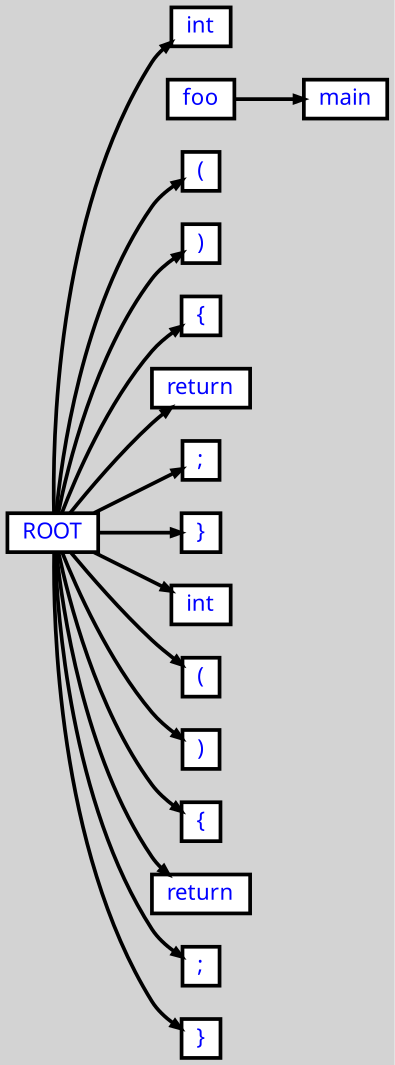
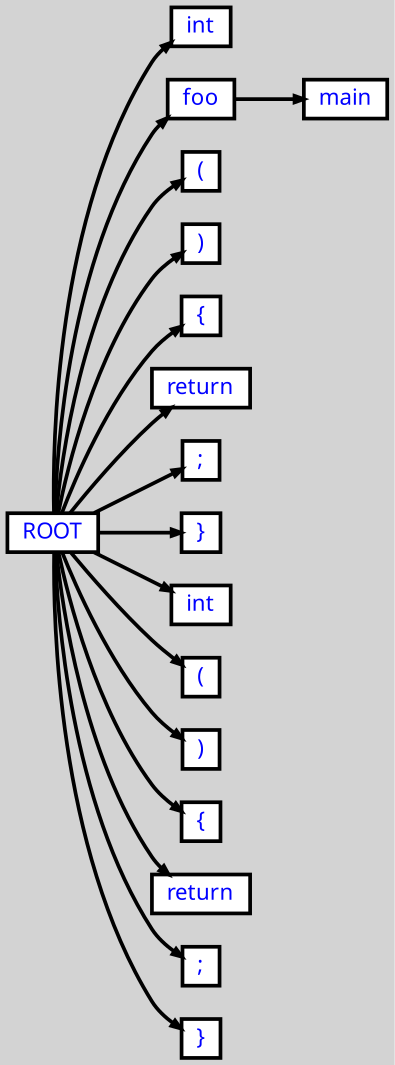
none -> (81, 311)
